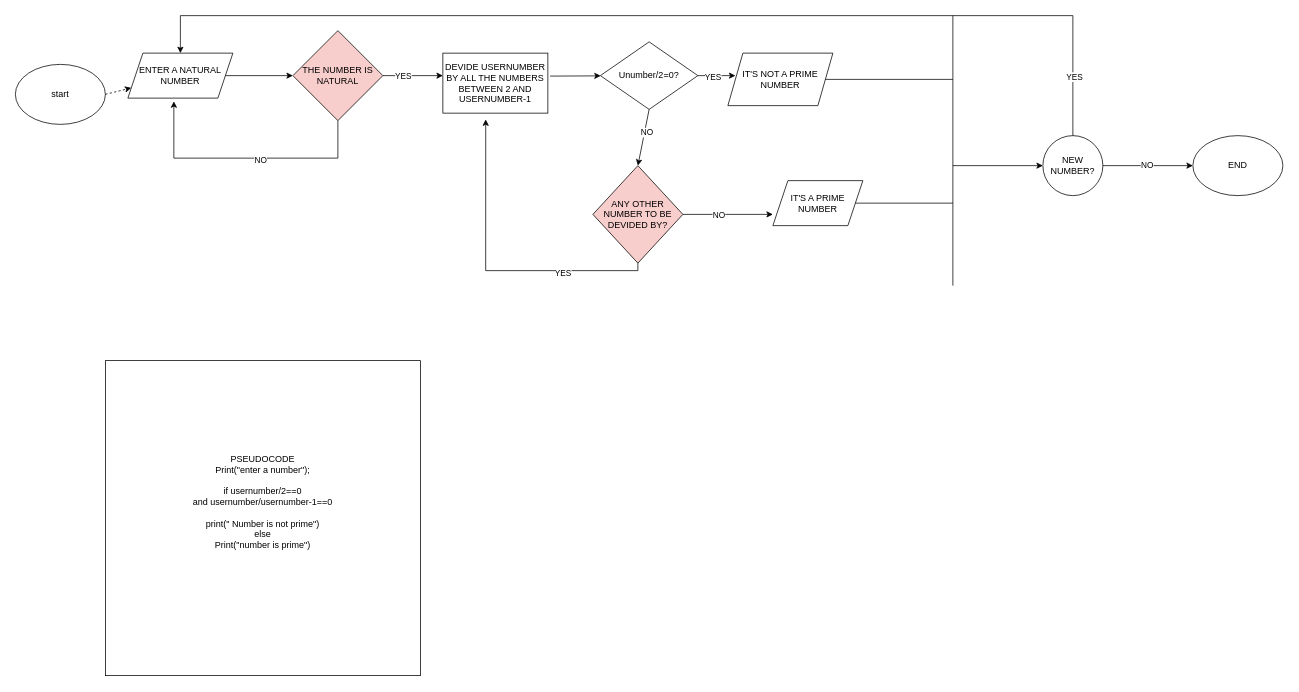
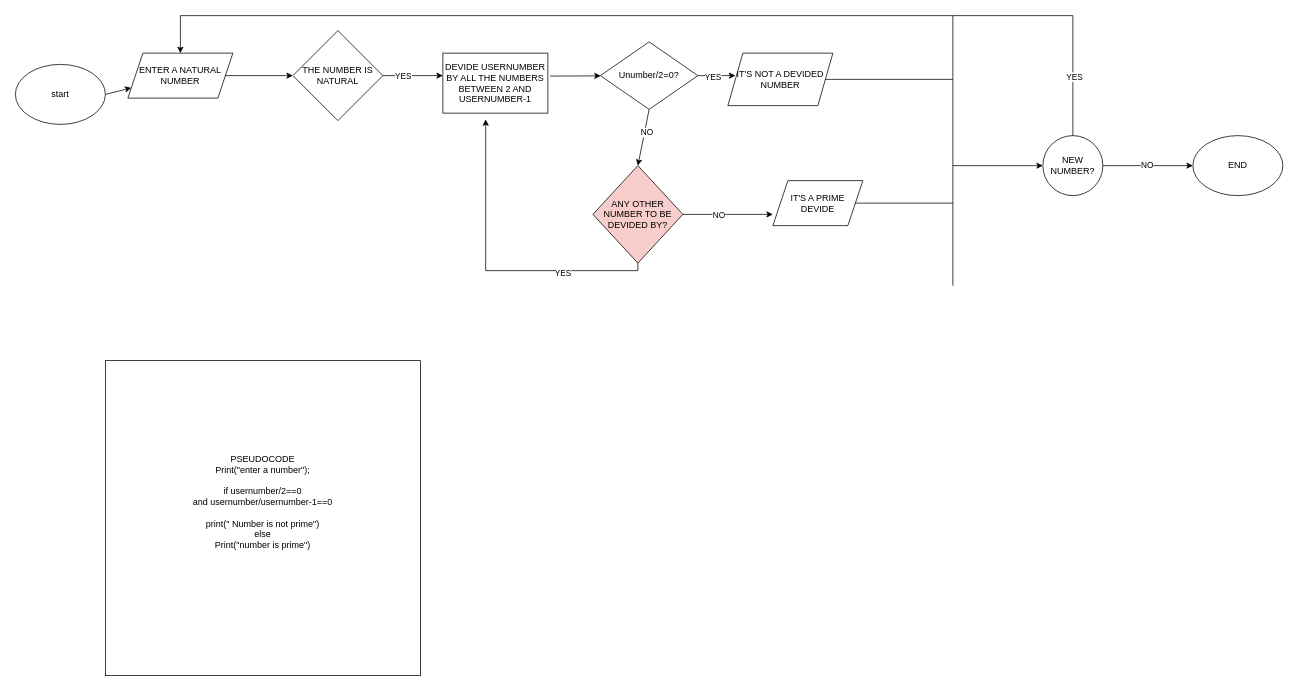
(338, 75) -> (338, 75)
(780, 79) -> (780, 79)
(117, 91) -> (117, 91)
(260, 158) -> none
(818, 203) -> (818, 203)
